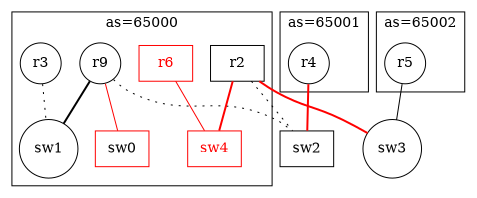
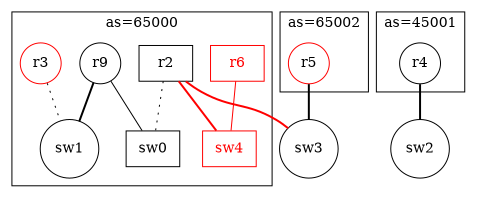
(324, 23) -> (421, 23)
(41, 63) -> (41, 63)
(405, 63) -> (309, 63)
(266, 99) -> (159, 106)
(399, 102) -> (309, 102)
(202, 106) -> none
(112, 107) -> (127, 106)
(308, 113) -> (420, 102)
(122, 149) -> (153, 149)
(307, 149) -> (420, 149)
